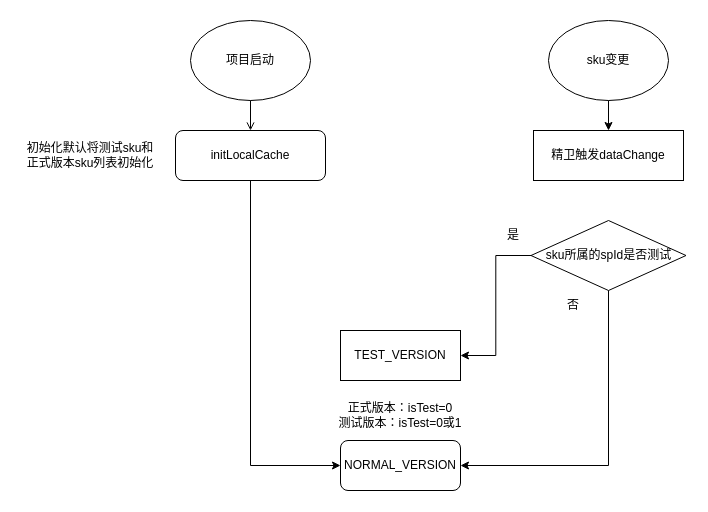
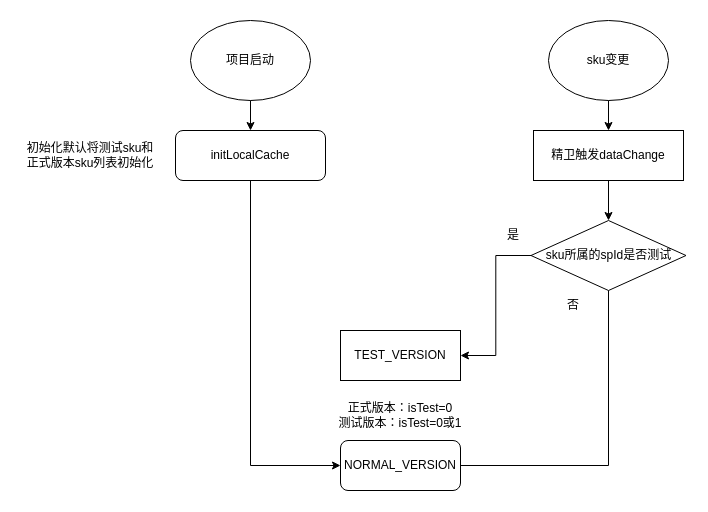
(251, 124) -> (251, 122)
none -> (609, 197)
(469, 466) -> (467, 466)
